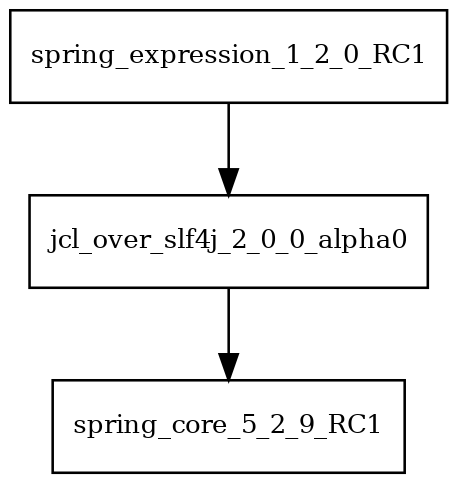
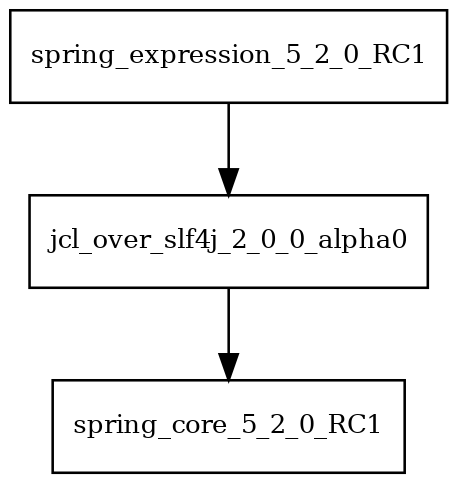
(229, 57) -> (229, 57)
(229, 427) -> (229, 427)
